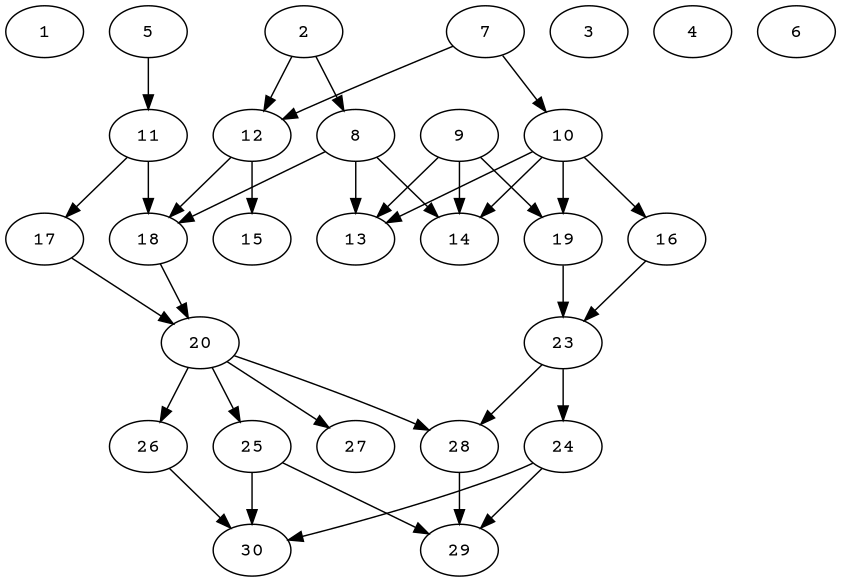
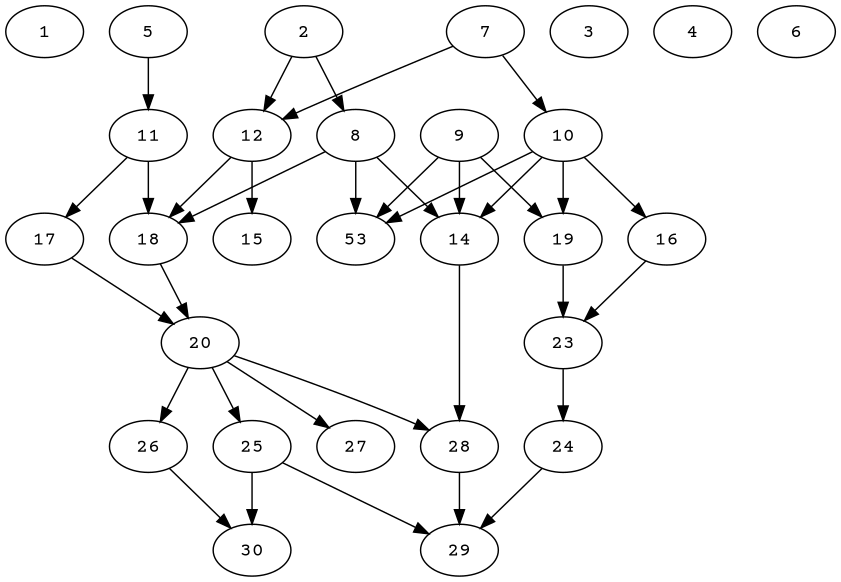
(356, 239) -> (356, 239)
(517, 389) -> (459, 335)
(419, 504) -> none
